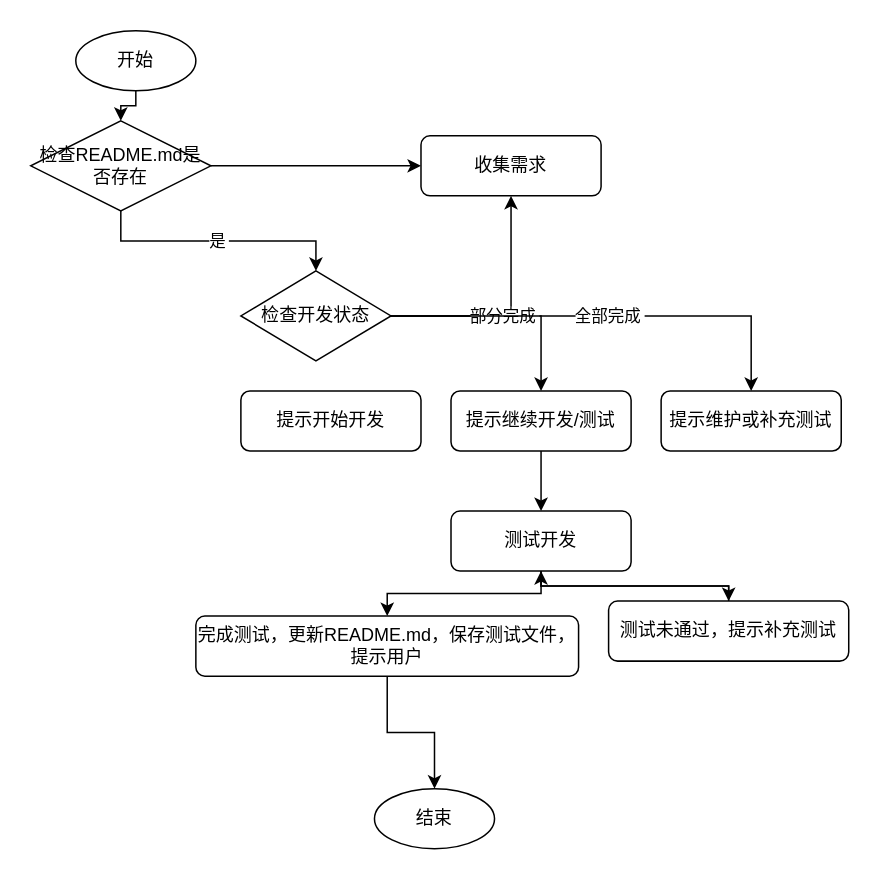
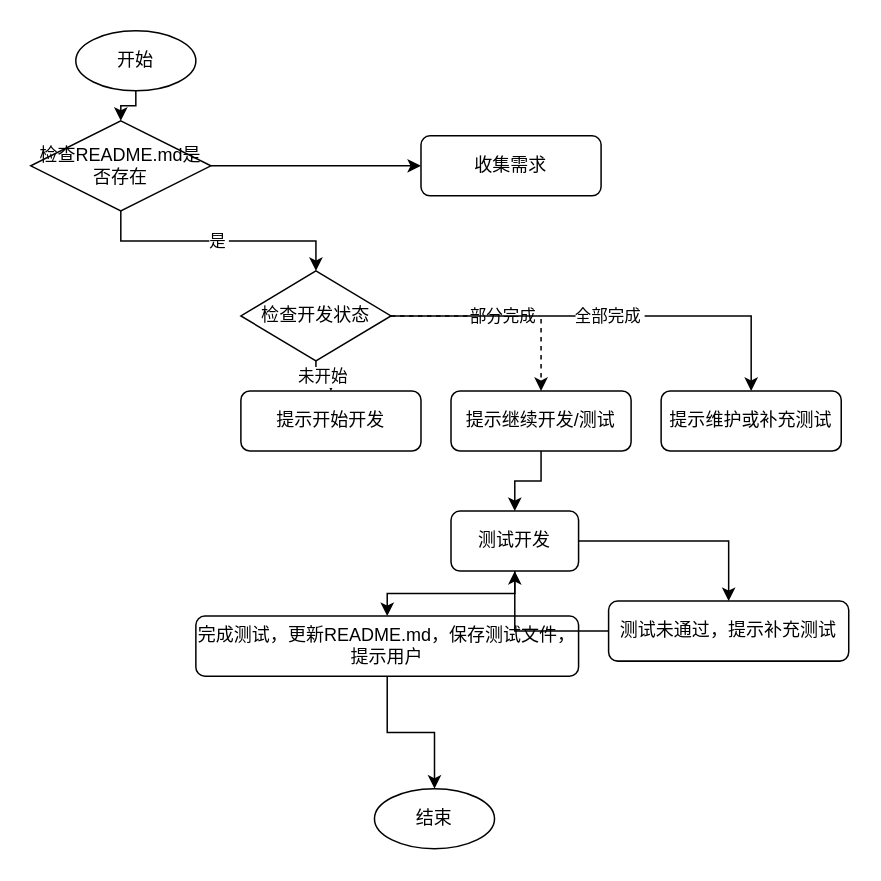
(511, 257) -> (318, 376)
(541, 349) -> (541, 349)
(541, 541) -> (515, 541)
